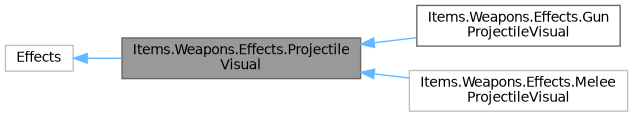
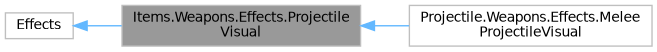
(518, 26) -> none
(241, 58) -> (241, 26)
(518, 91) -> (531, 26)
